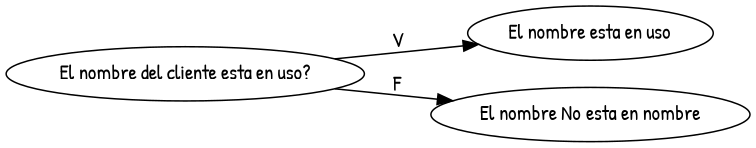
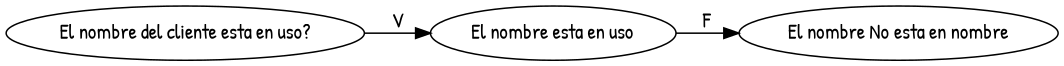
(386, 94) -> (700, 33)
